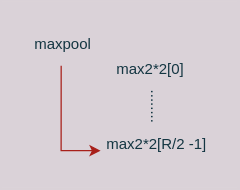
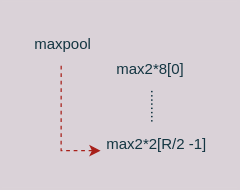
(151, 69) -> (151, 69)
(61, 123) -> (61, 123)
